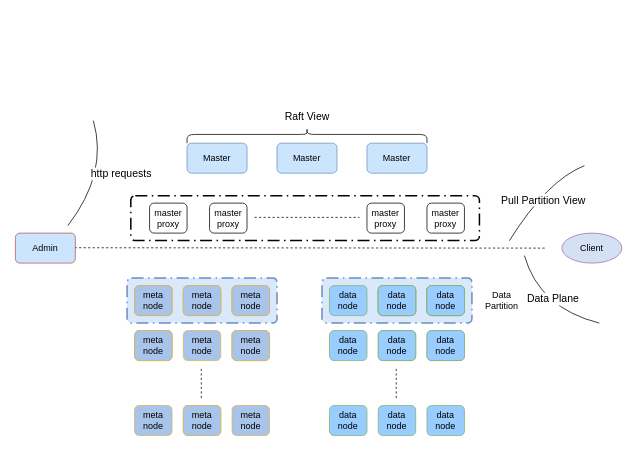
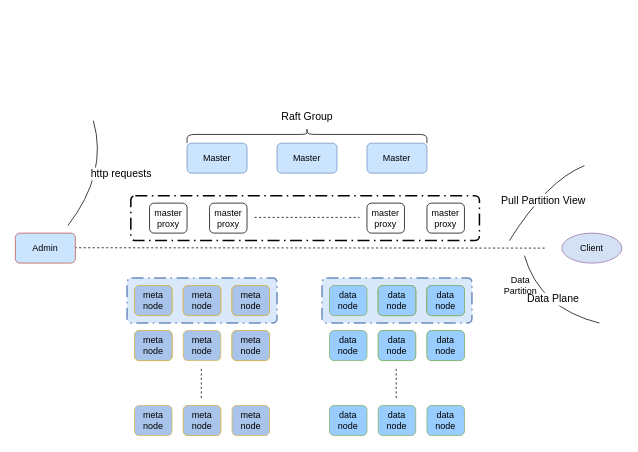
(308, 117) -> (308, 117)
(502, 300) -> (521, 285)
